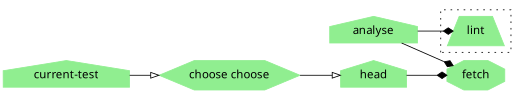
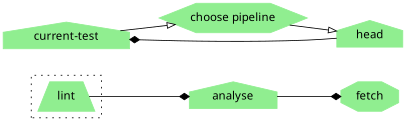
(430, 31) -> (134, 97)
(230, 75) -> (233, 18)
(422, 75) -> (238, 41)
